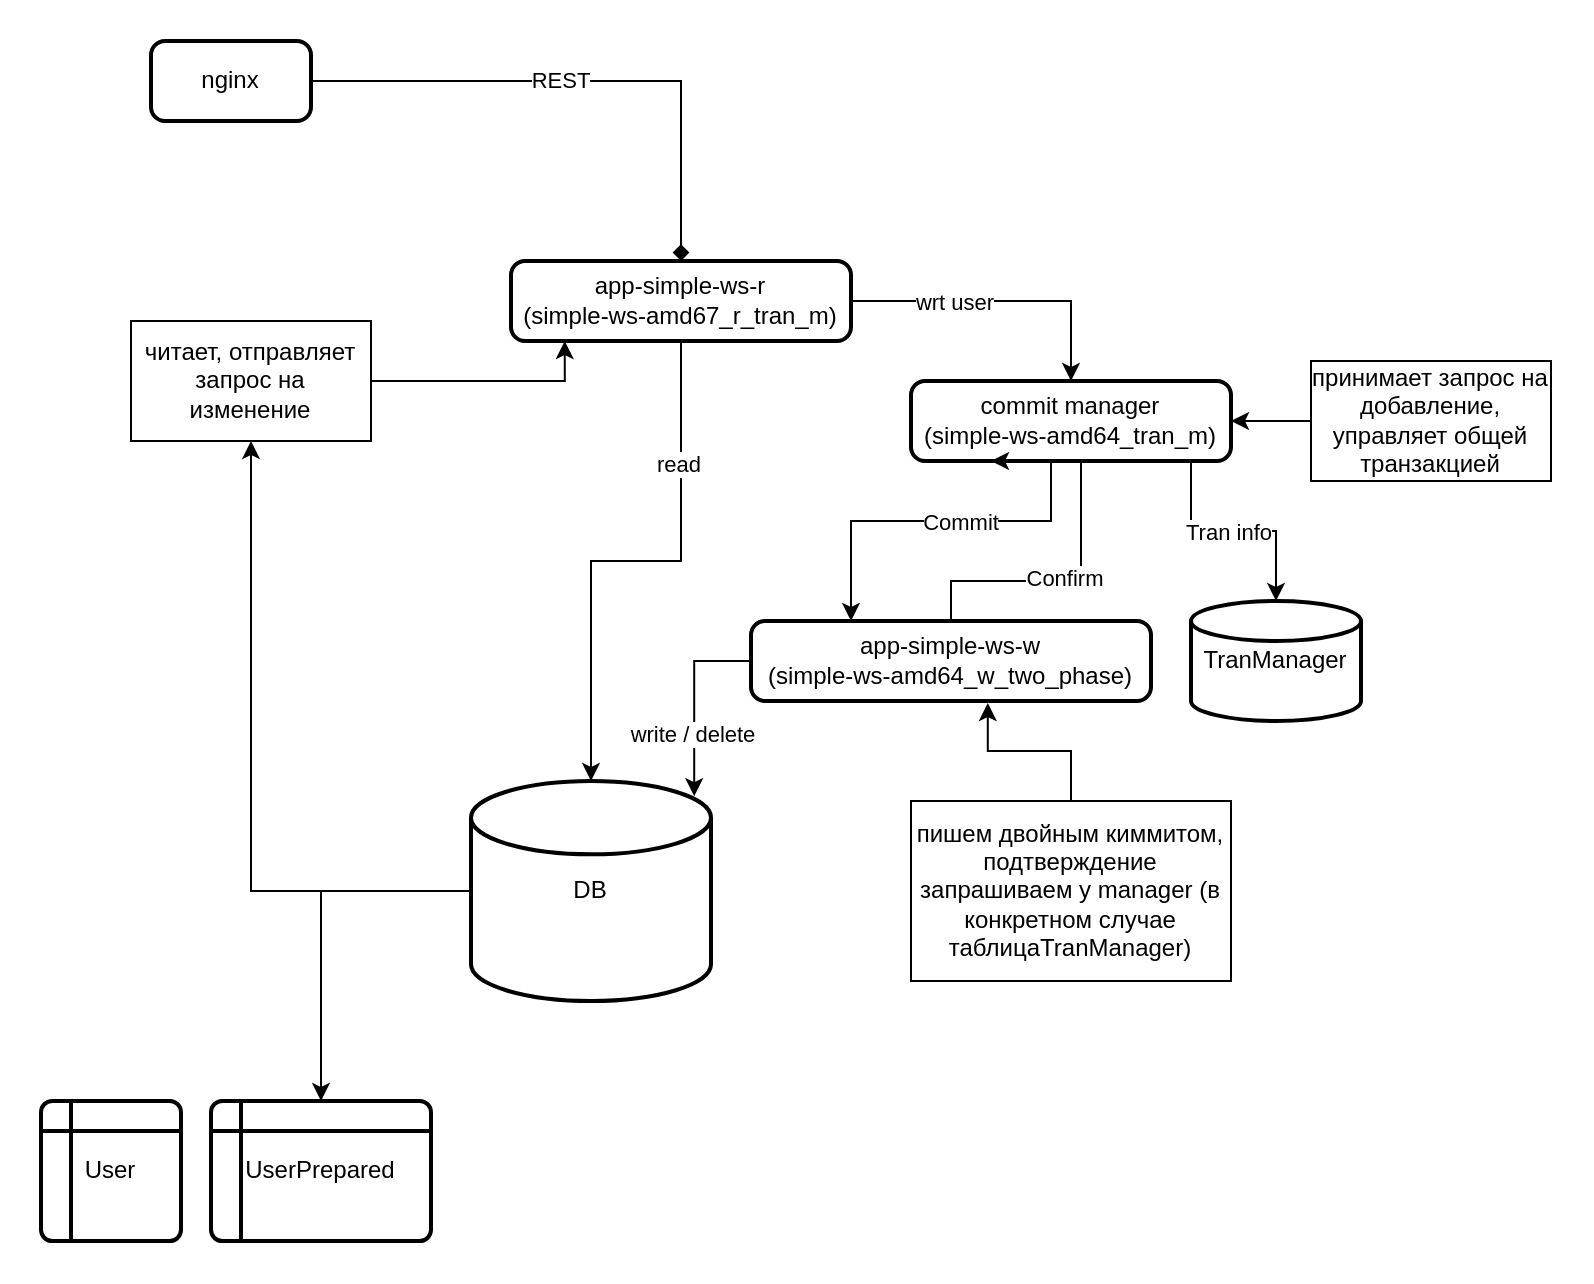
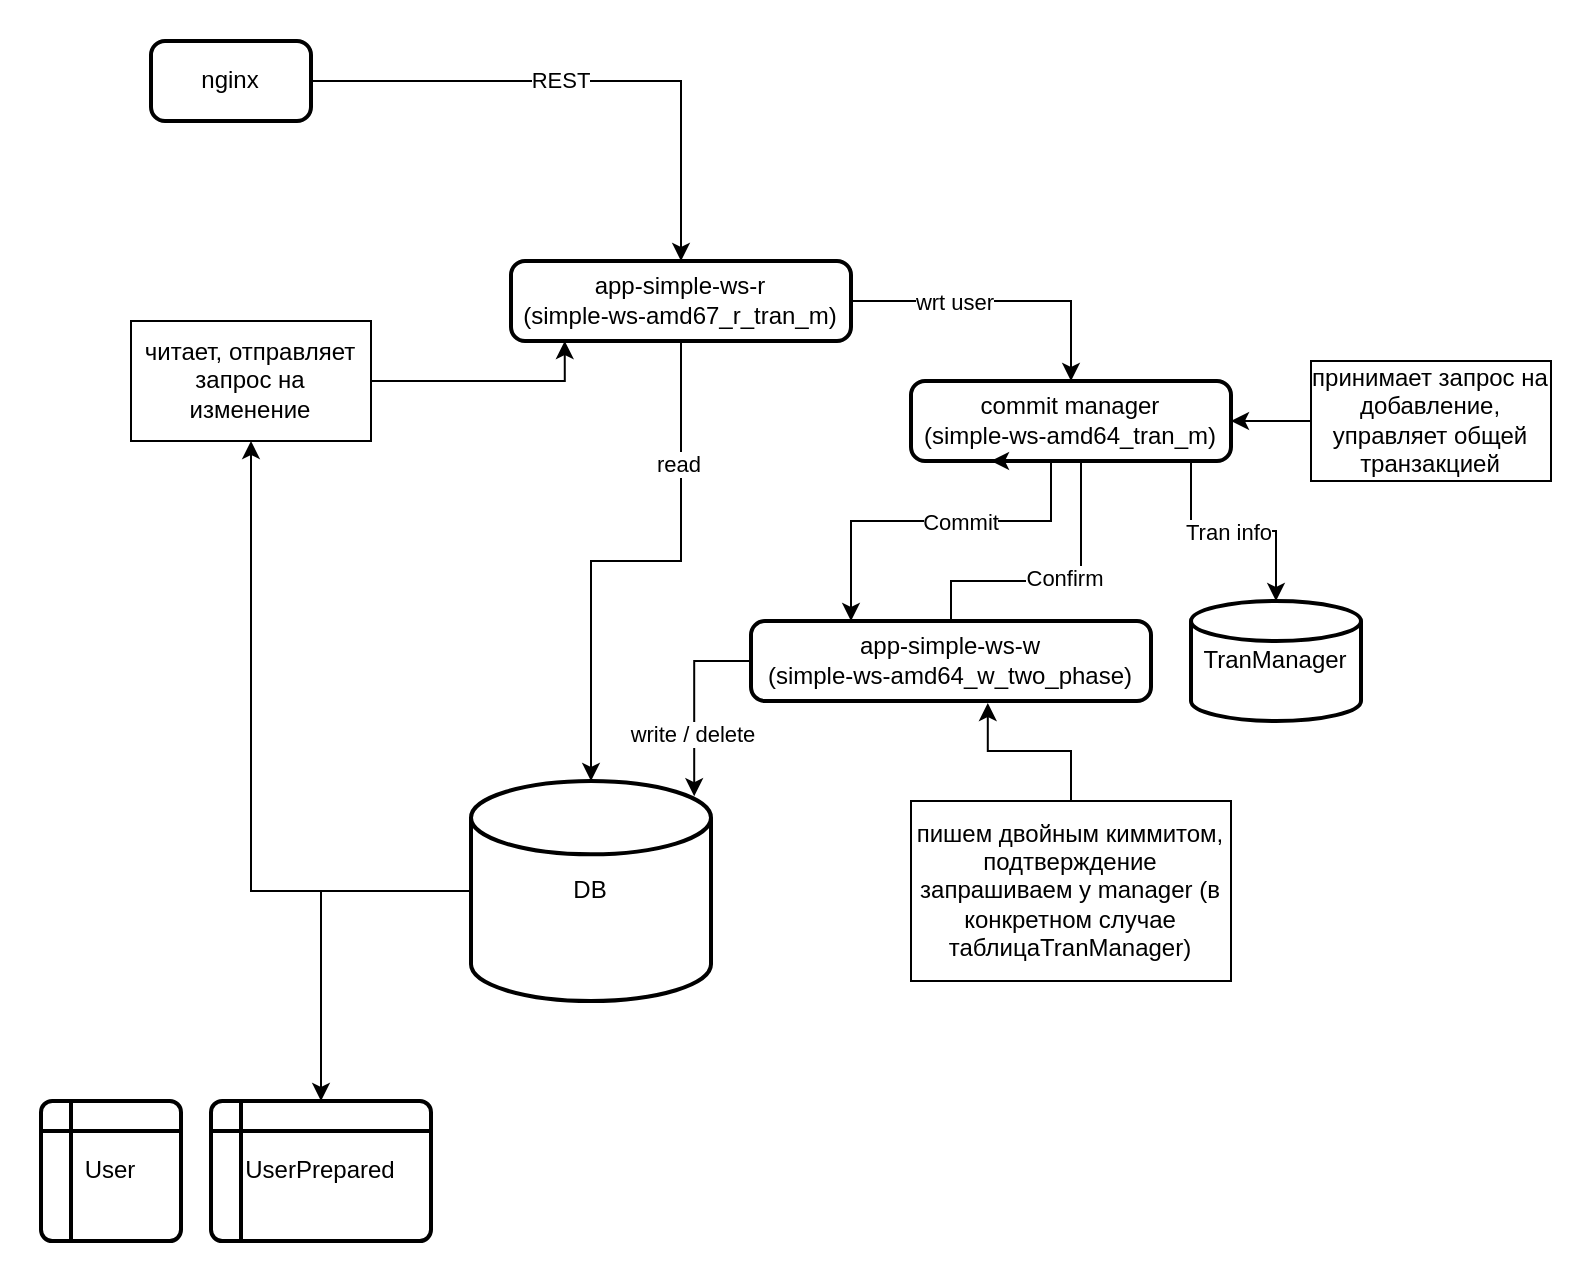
(681, 245) -> (681, 246)
